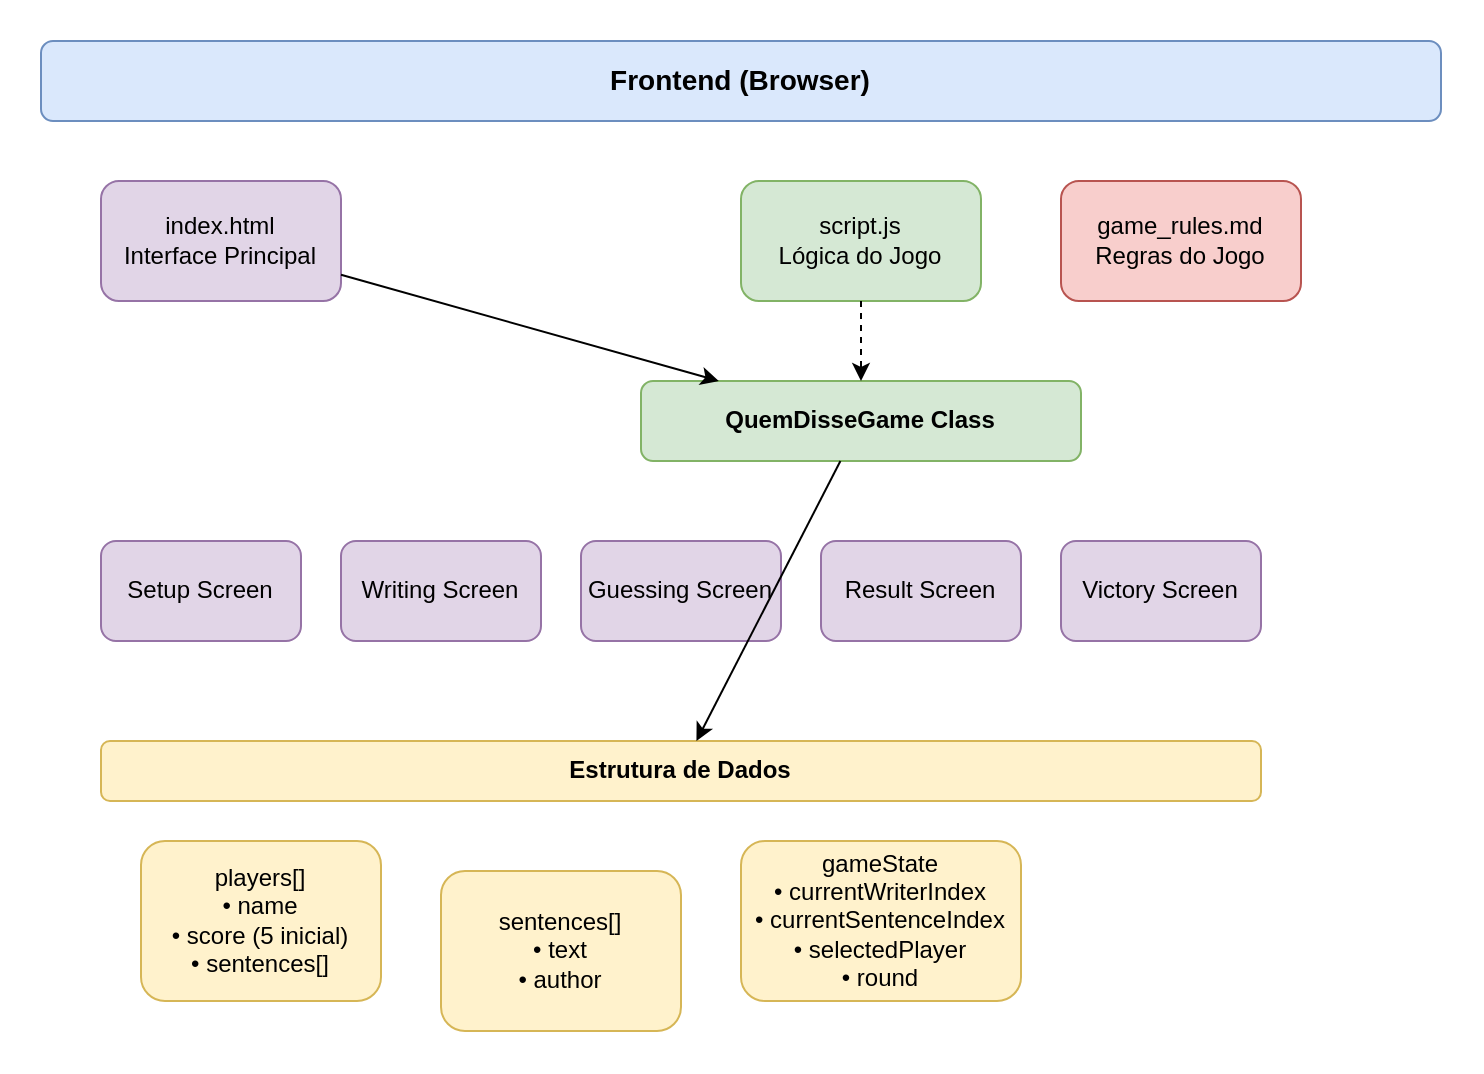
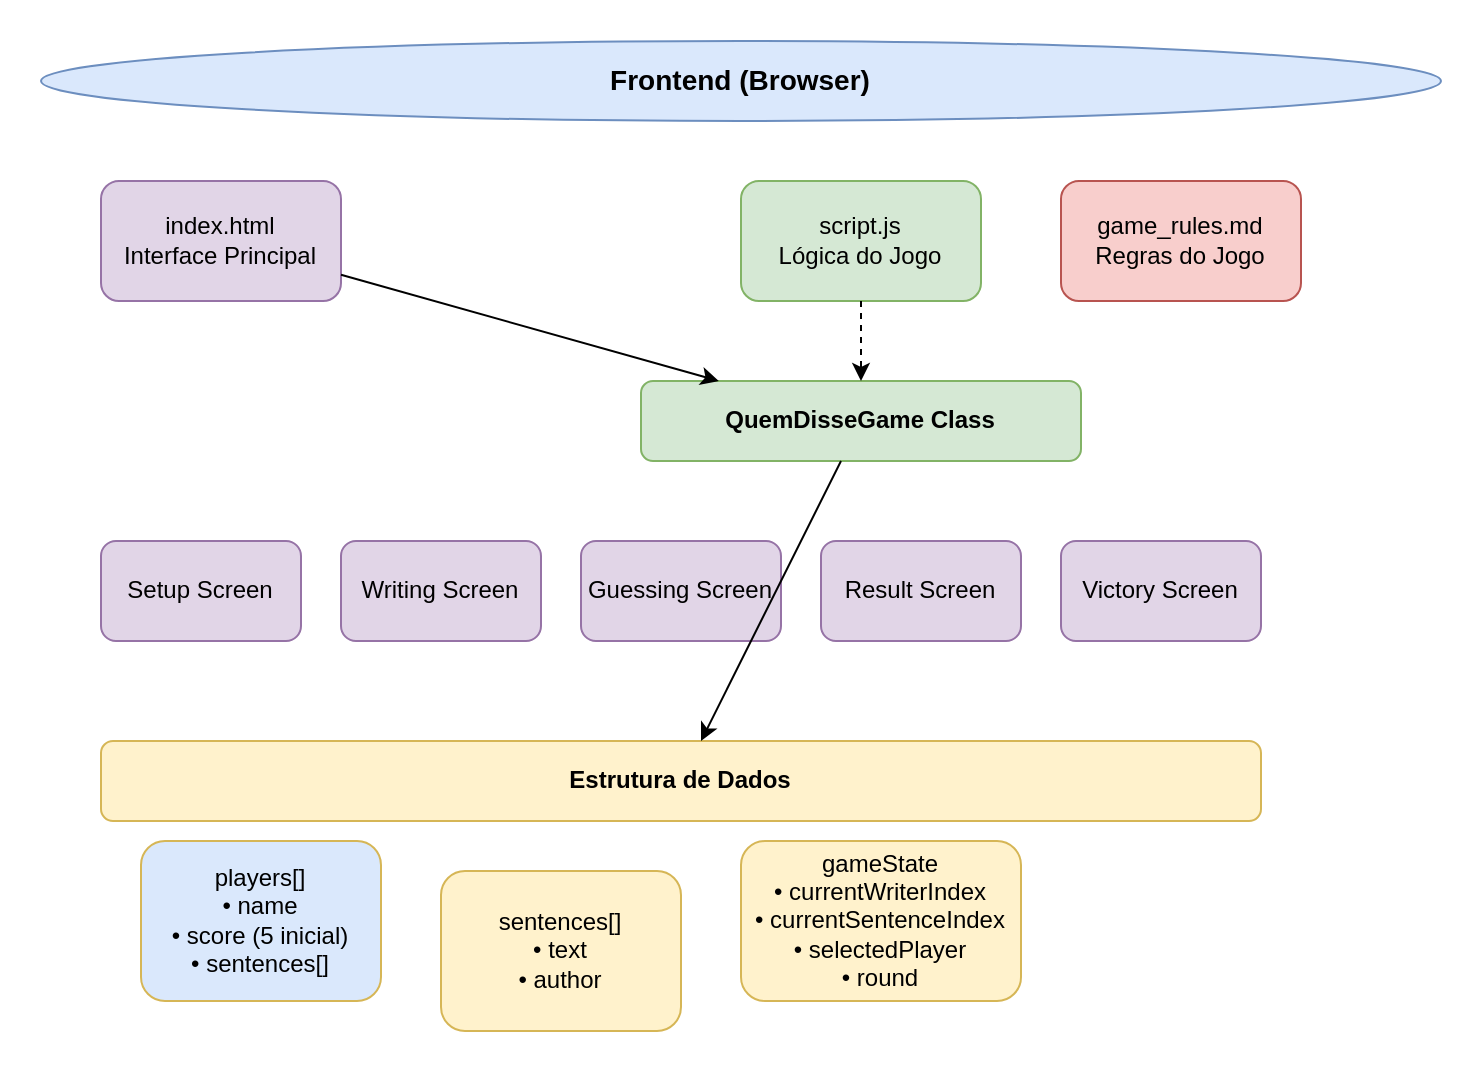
(741, 81) -> (741, 81)
(681, 771) -> (681, 781)
(261, 921) -> (261, 921)
